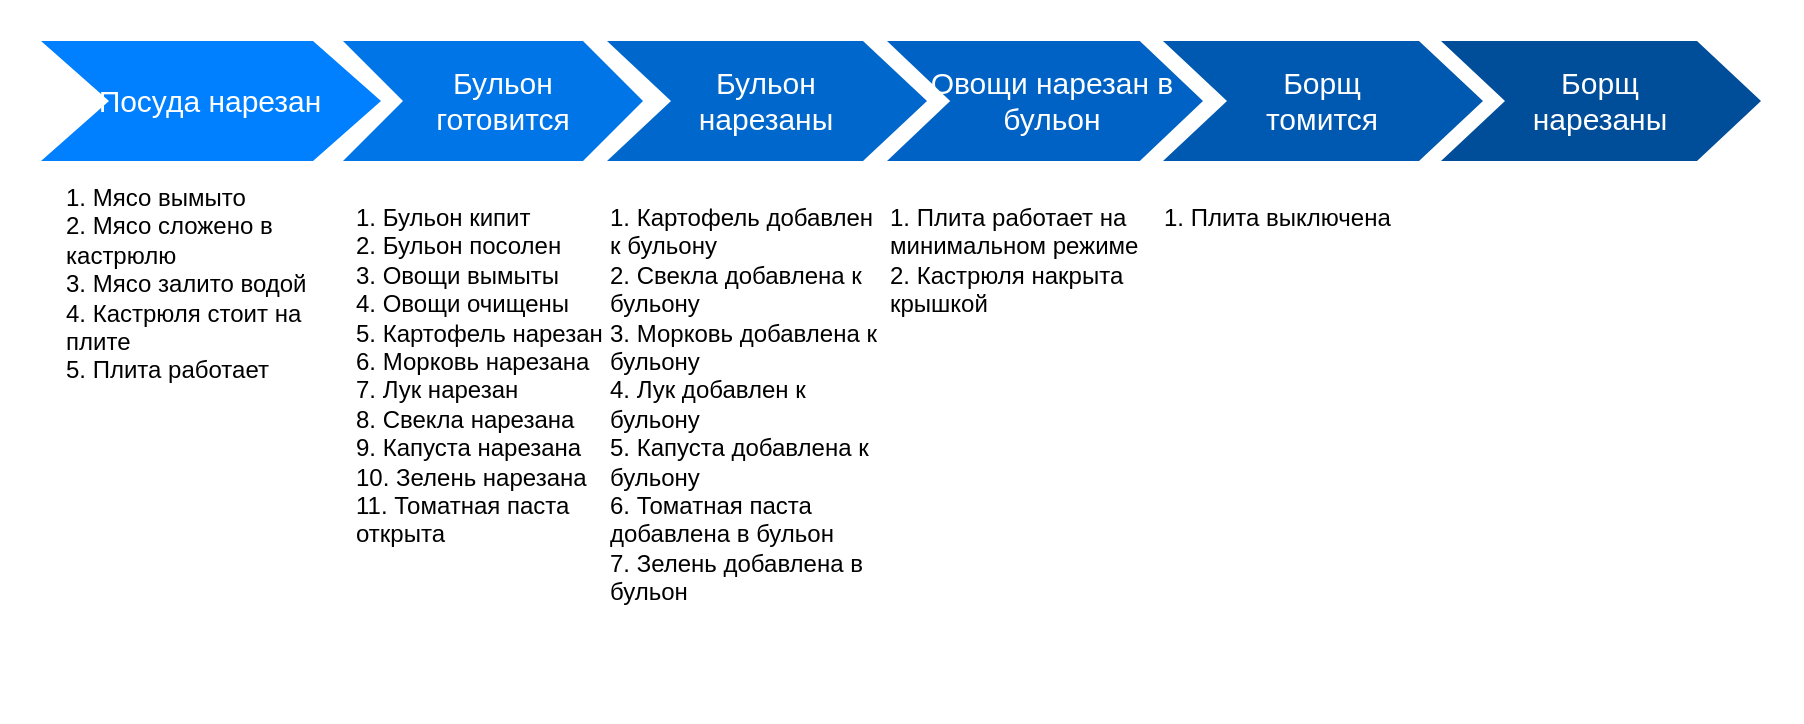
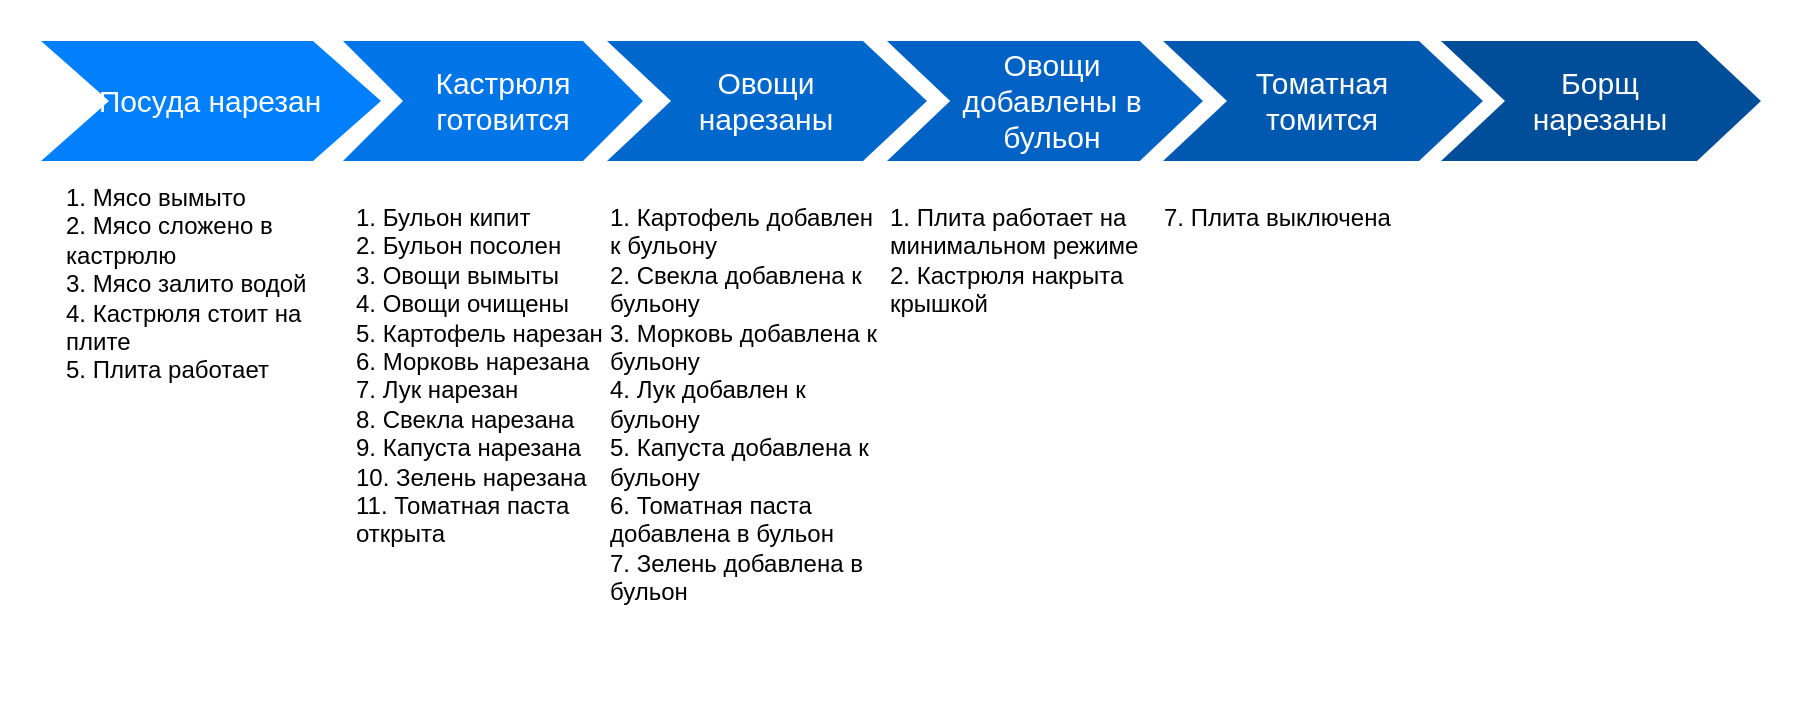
(504, 101) -> (504, 101)
(767, 101) -> (767, 101)
(1053, 101) -> (1053, 101)
(1323, 101) -> (1323, 101)
(1277, 219) -> (1277, 219)
